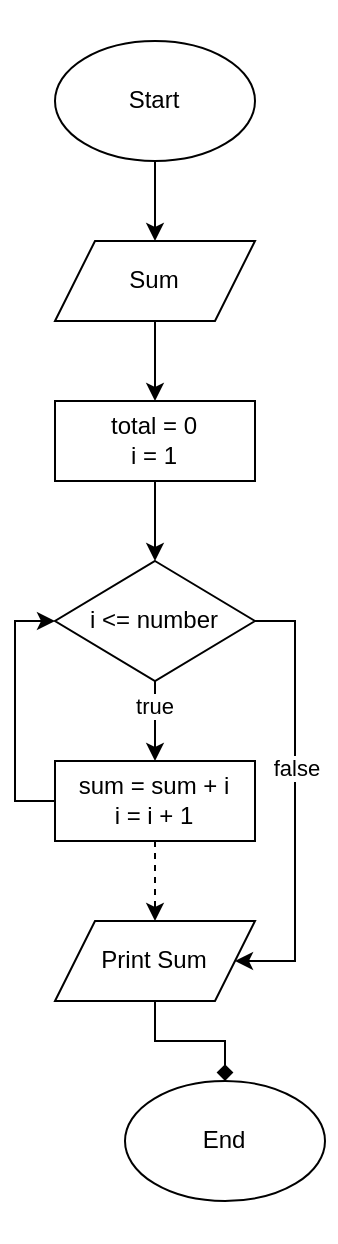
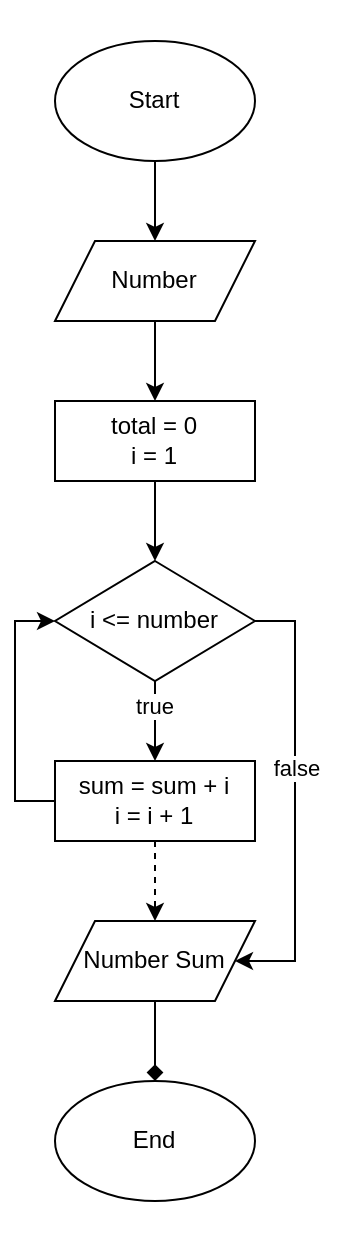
(155, 281) -> (155, 281)
(155, 961) -> (155, 961)
(225, 1141) -> (155, 1141)
